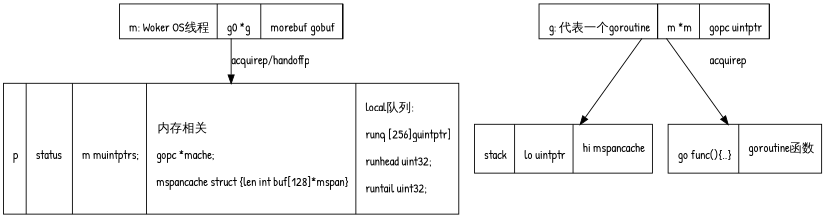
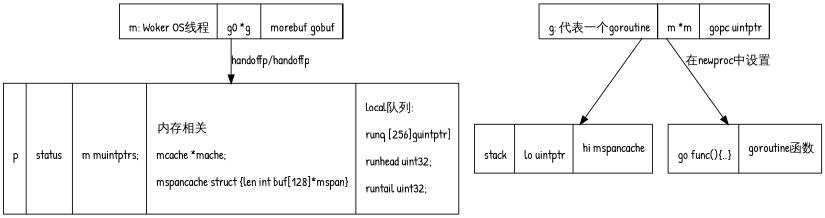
(271, 61) -> (271, 61)
(728, 61) -> (728, 61)
(184, 155) -> (190, 155)
